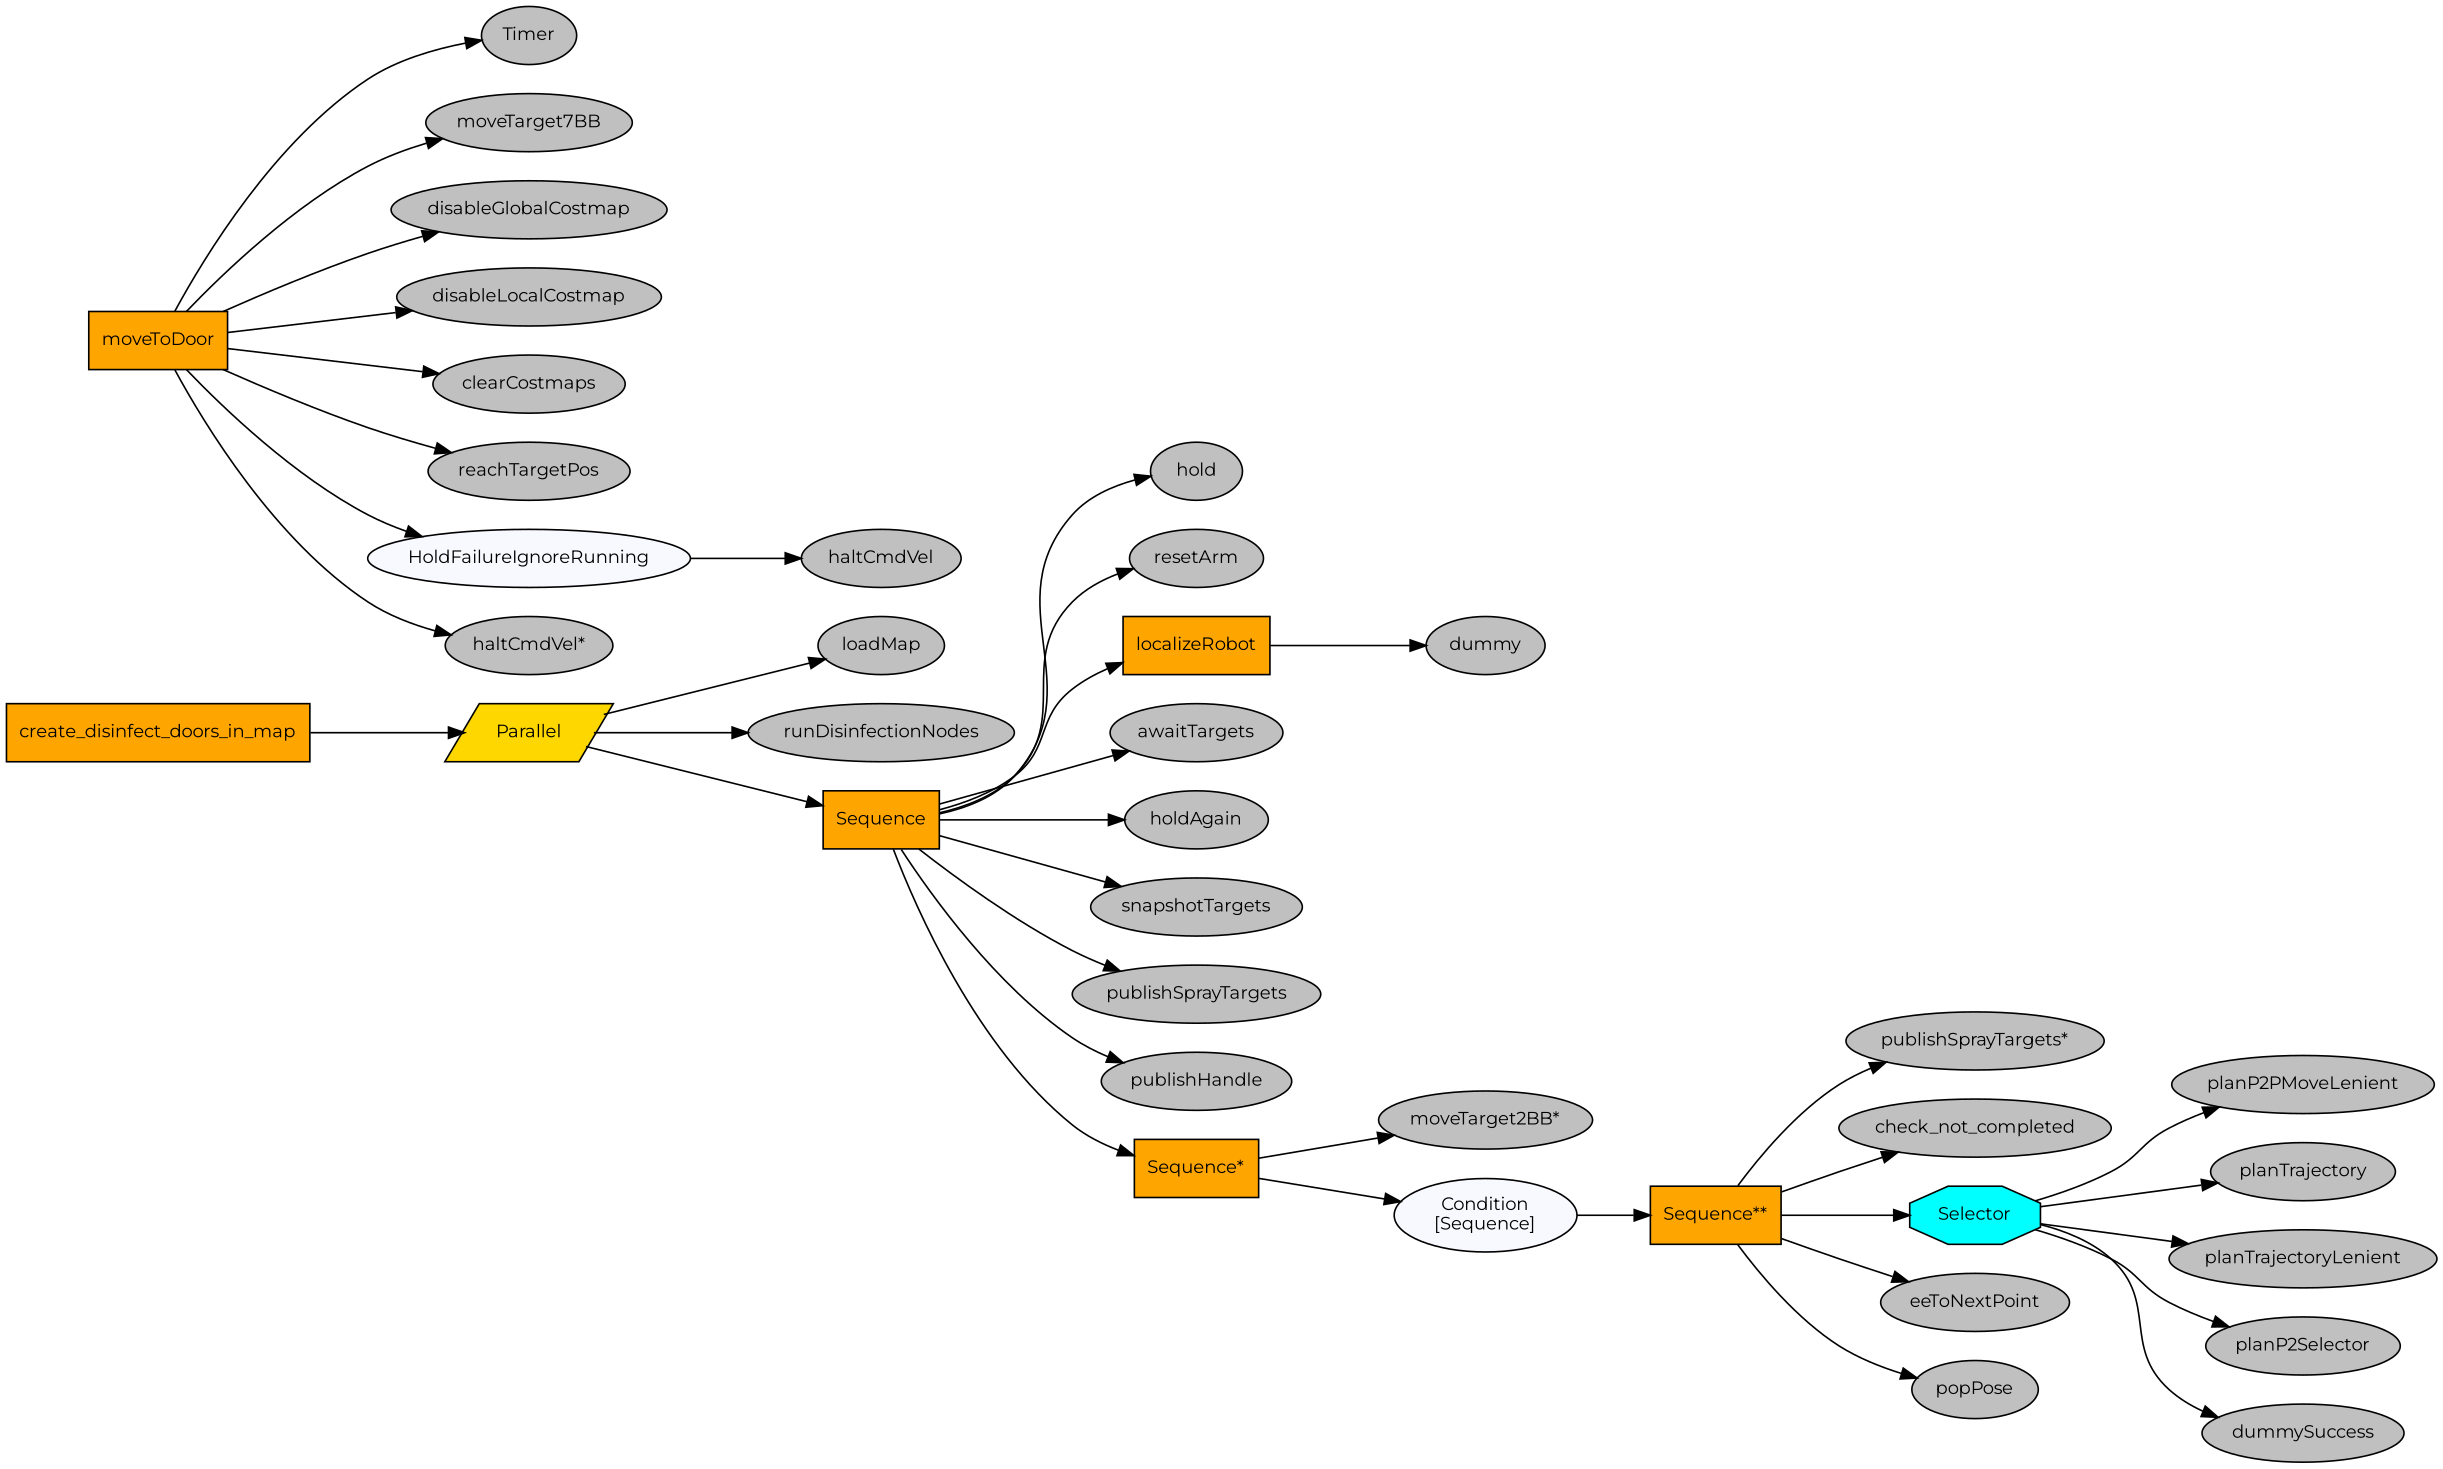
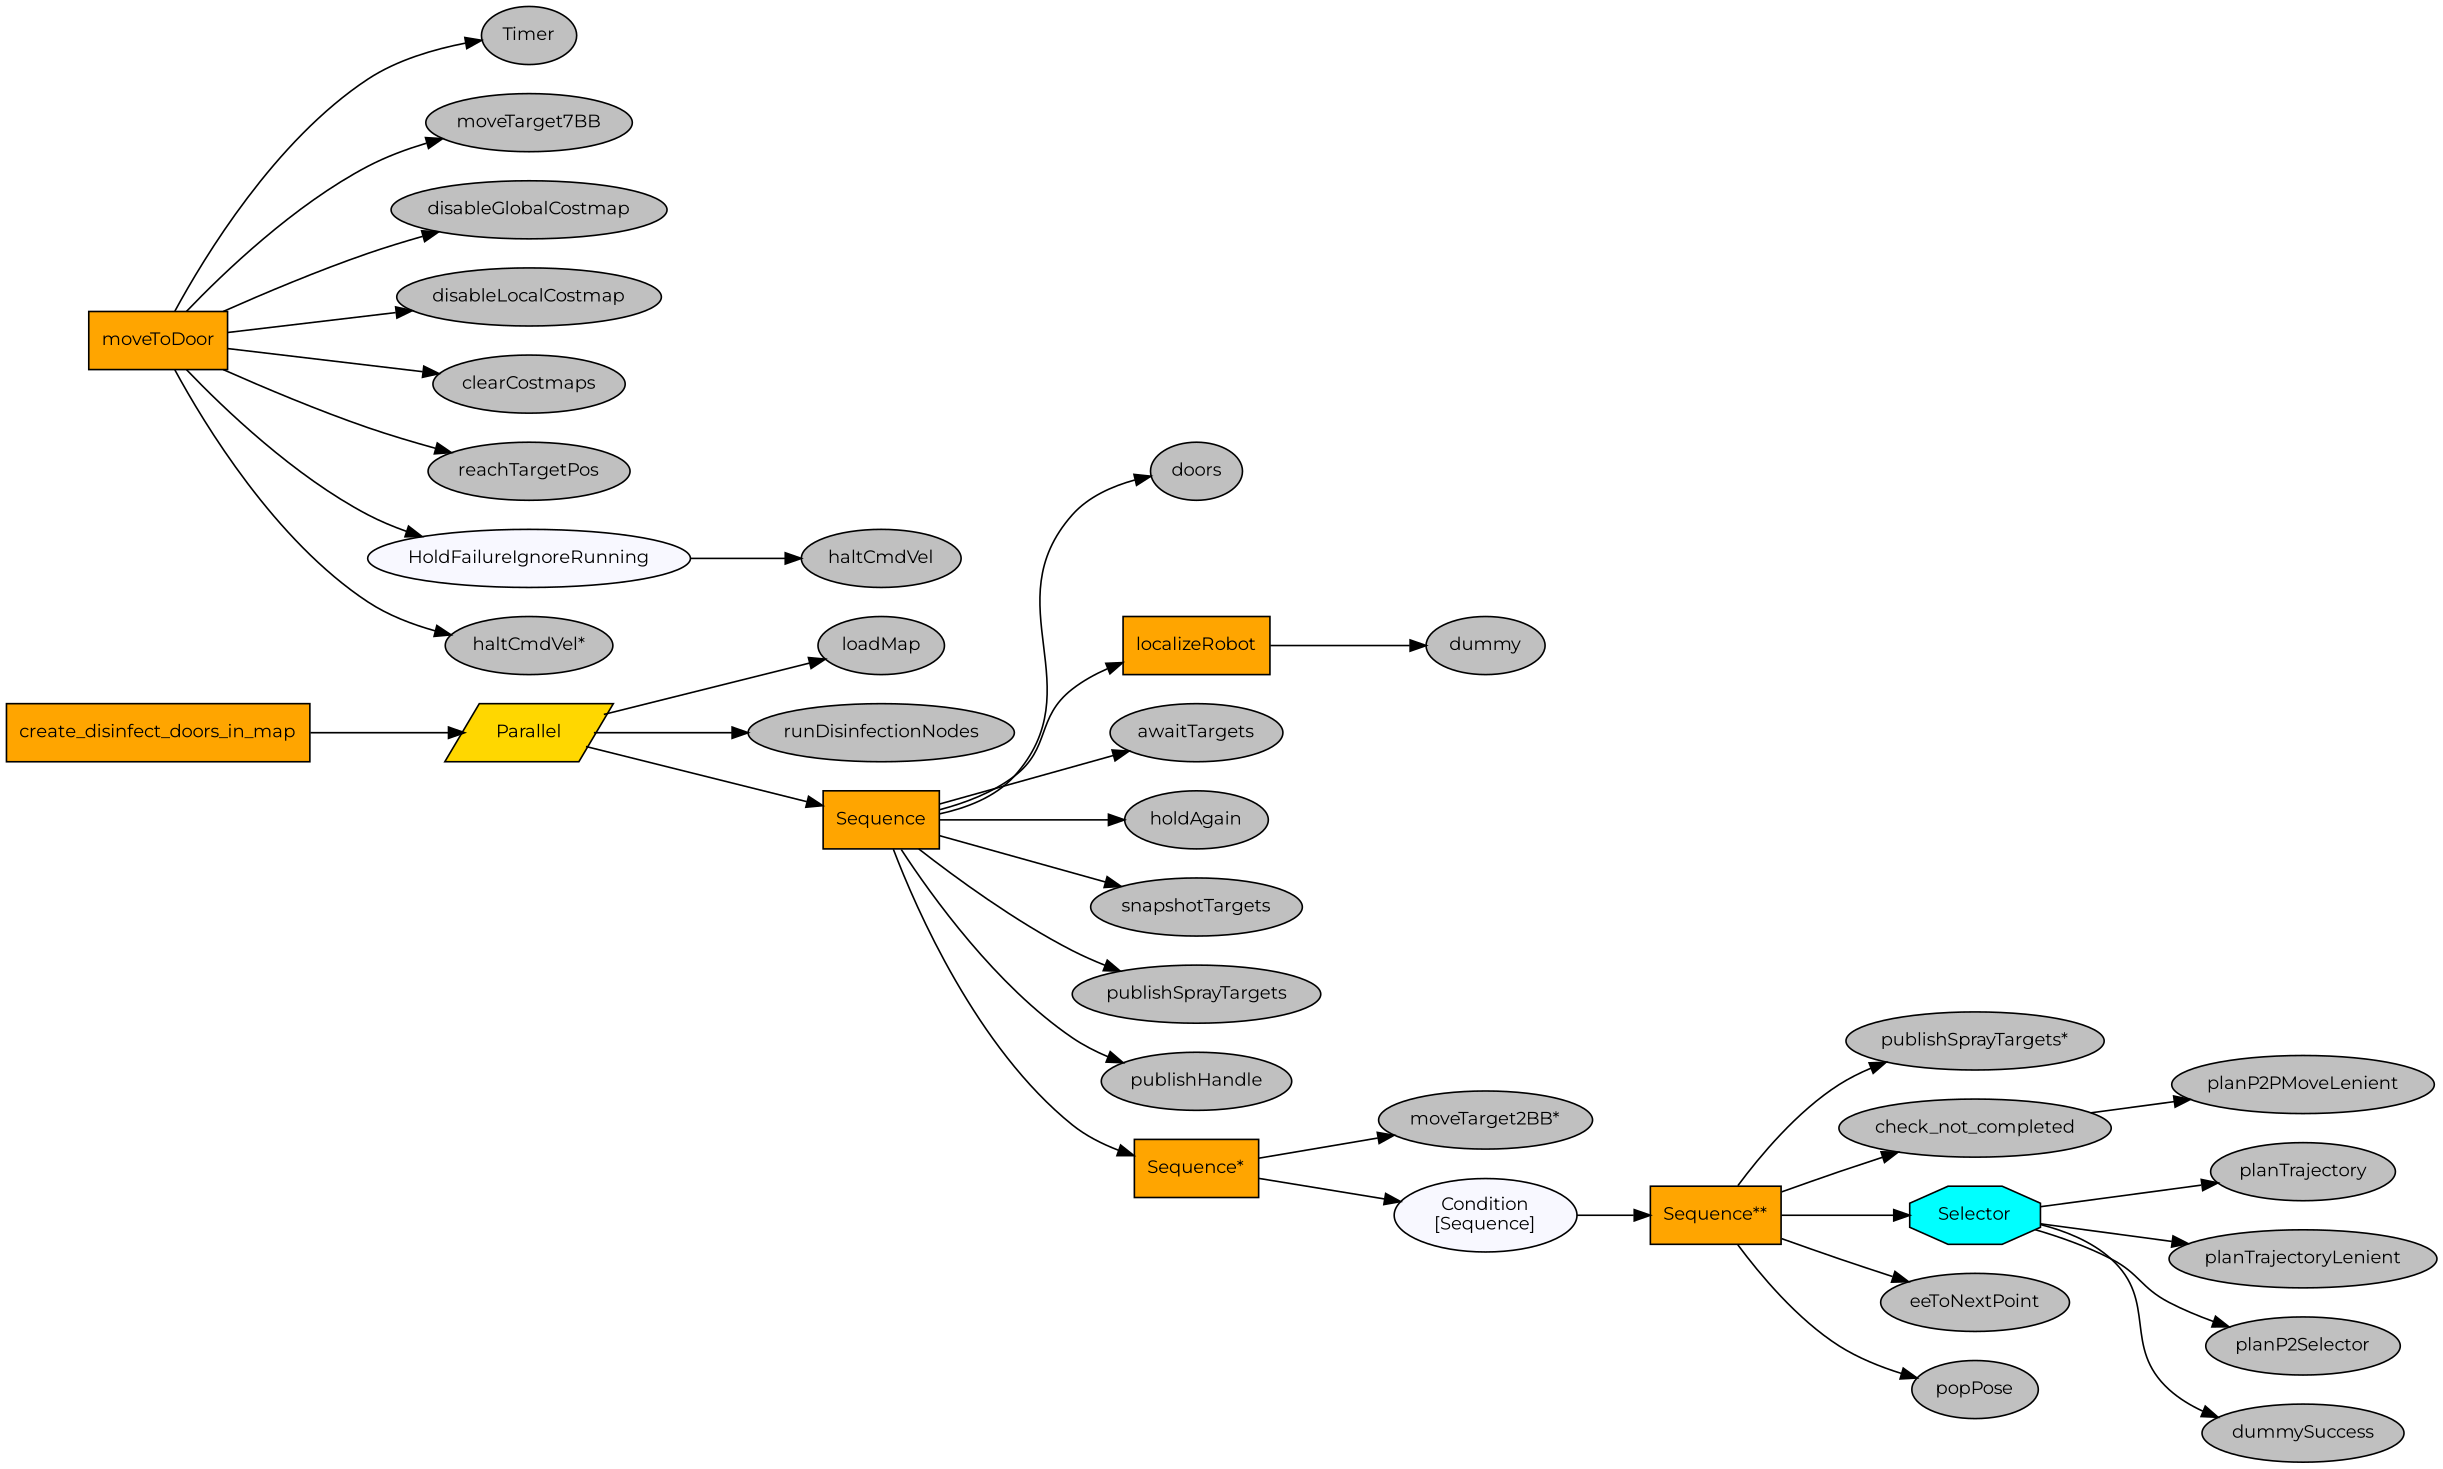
(1197, 471) -> (1197, 471)
(1197, 558) -> none
(2124, 1164) -> (2133, 1107)
